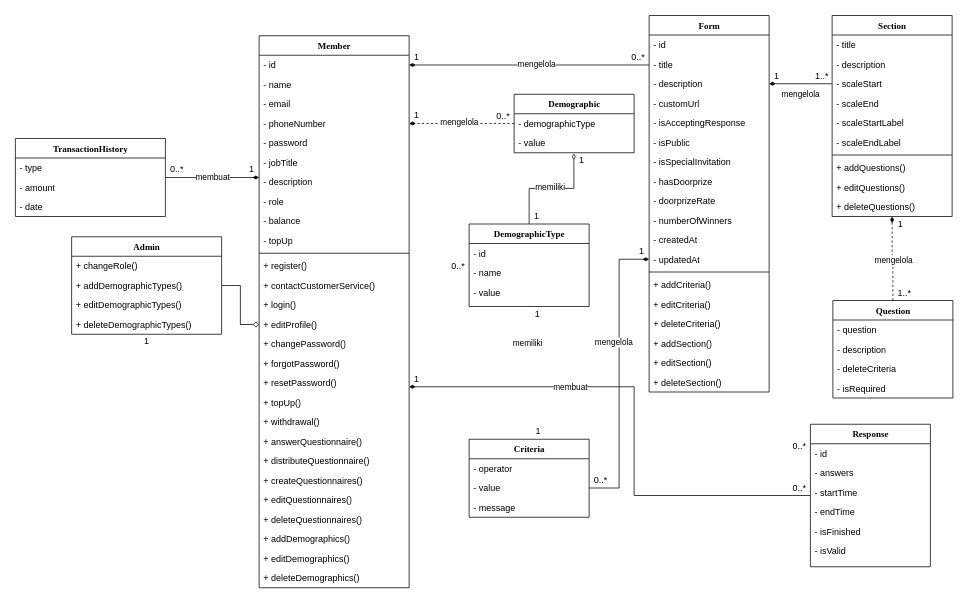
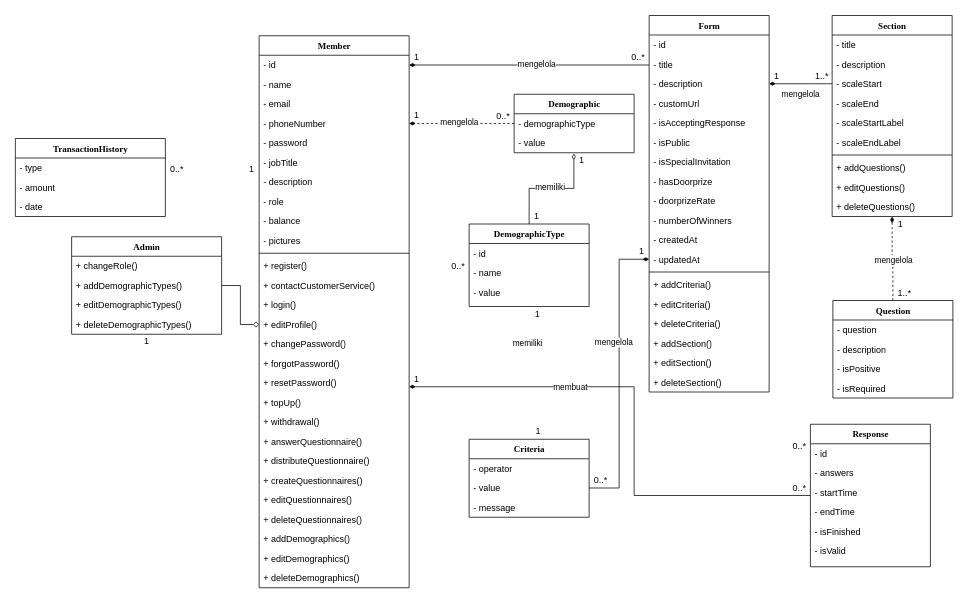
(209, 177) -> none
(280, 241) -> (286, 241)
(873, 370) -> (863, 370)
